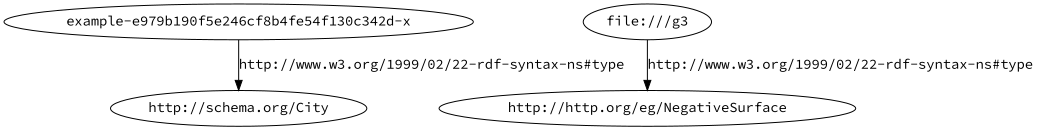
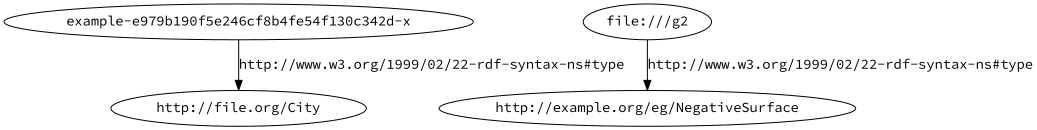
(647, 22) -> (647, 22)
(239, 108) -> (239, 108)
(647, 108) -> (647, 108)
